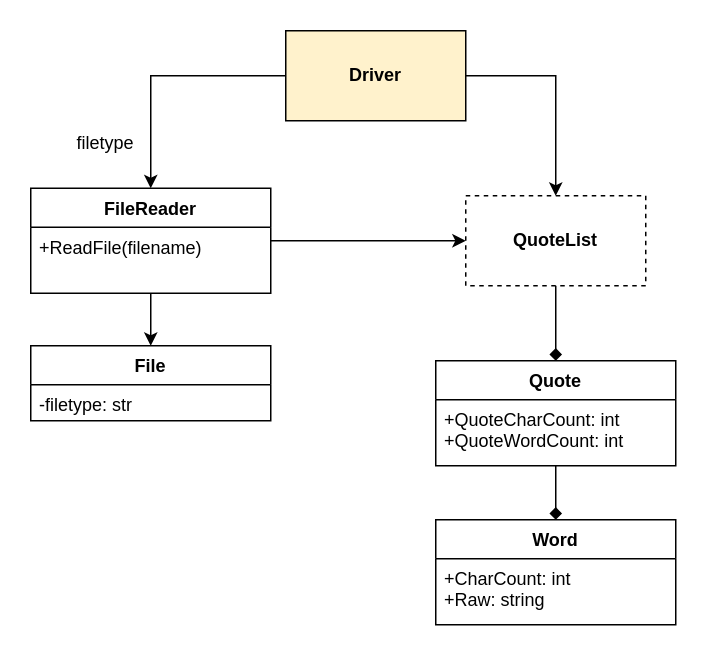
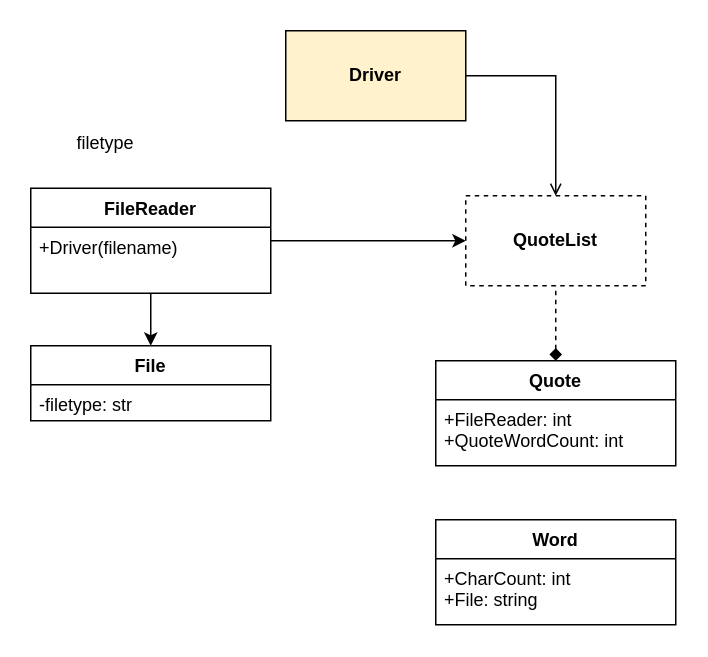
(168, 76) -> none
(556, 184) -> (556, 186)
(125, 248) -> (118, 248)
(556, 316) -> (556, 316)
(538, 420) -> (513, 420)
(556, 494) -> none
(513, 579) -> (513, 579)
